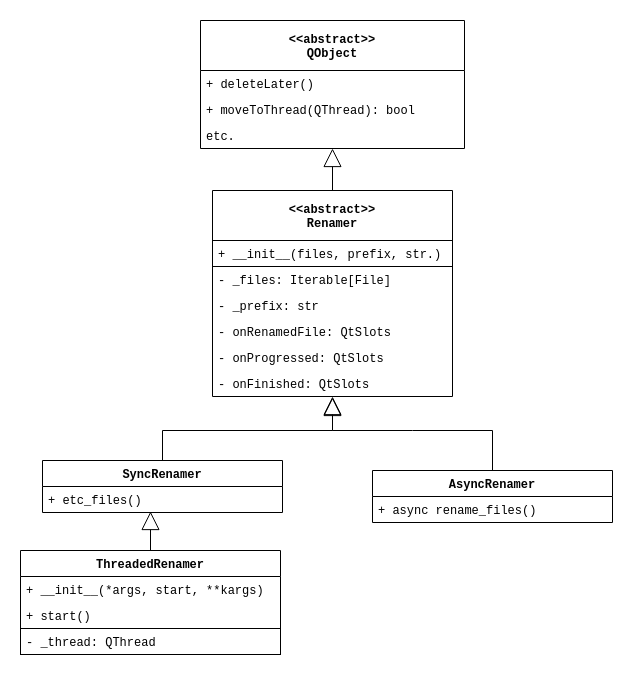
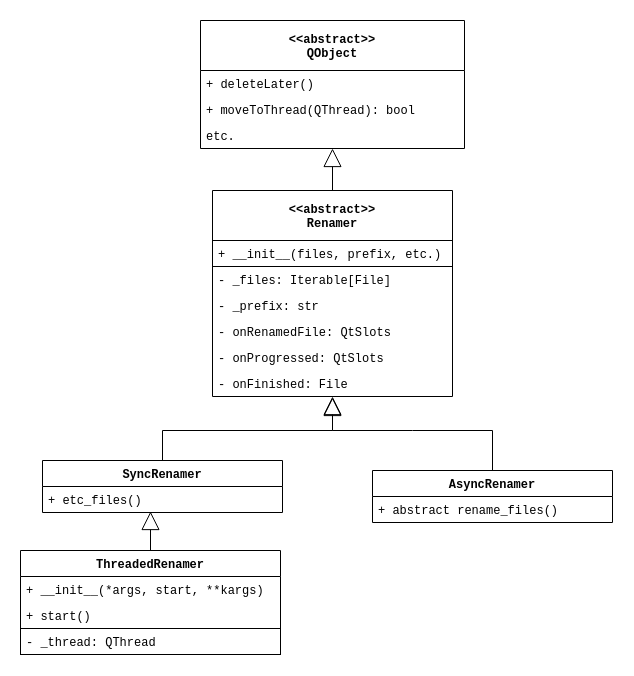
(305, 254) -> (305, 254)
(279, 384) -> (268, 384)
(446, 510) -> (456, 510)
